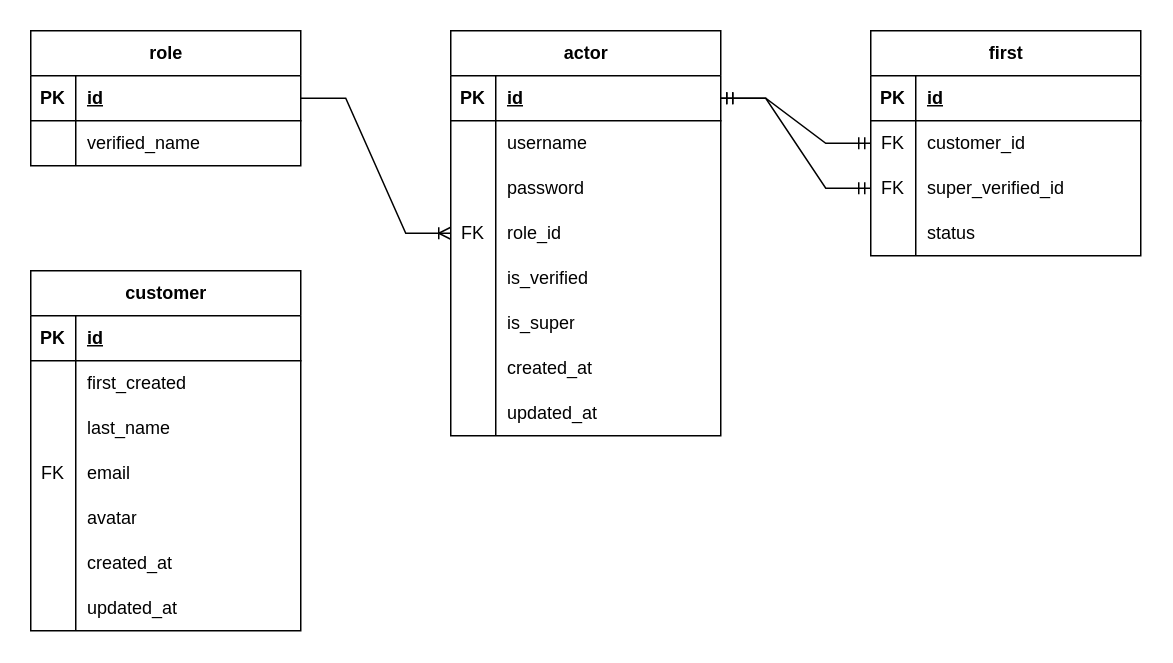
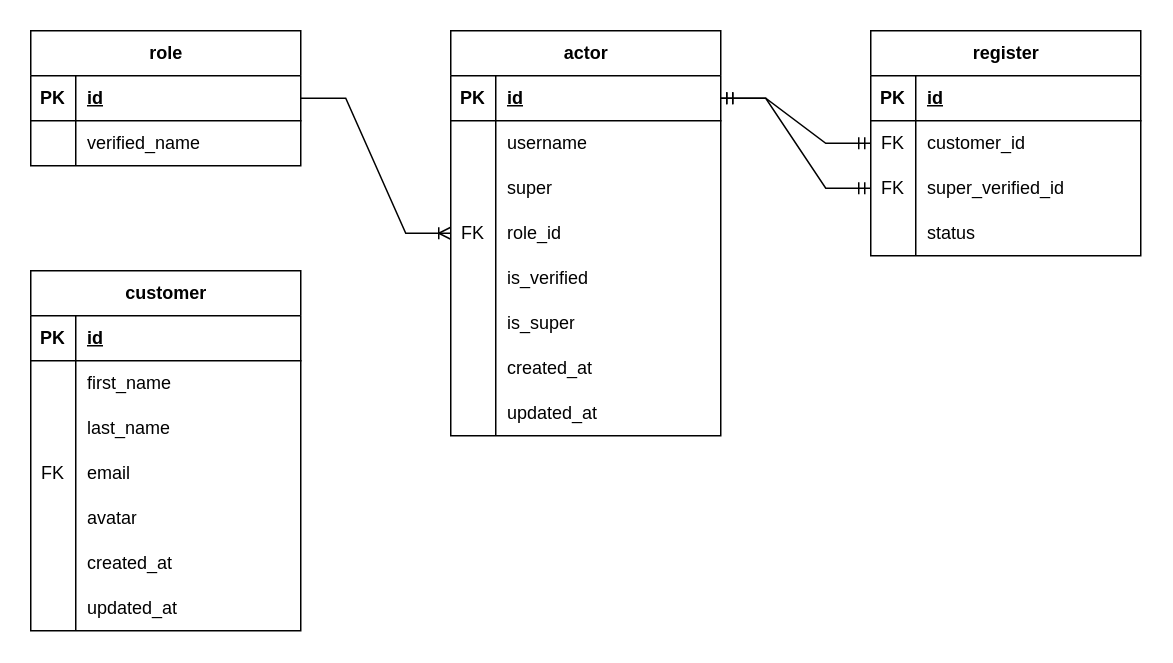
(1007, 53) -> (1007, 53)
(548, 188) -> (533, 188)
(151, 383) -> (136, 383)
